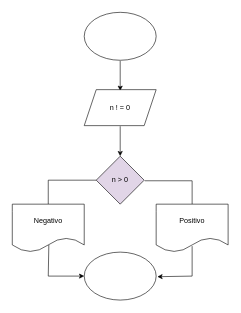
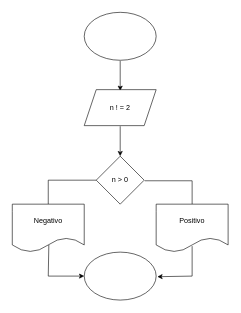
(120, 108) -> (120, 108)
(120, 180) -> (120, 180)
